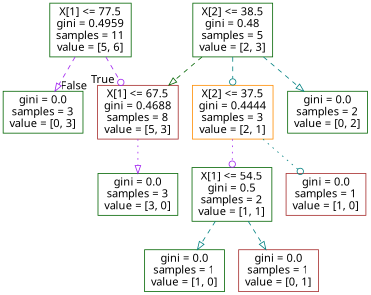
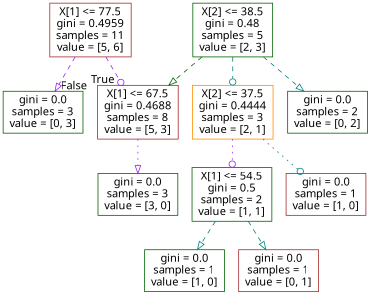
(90, 30) -> (90, 30)
